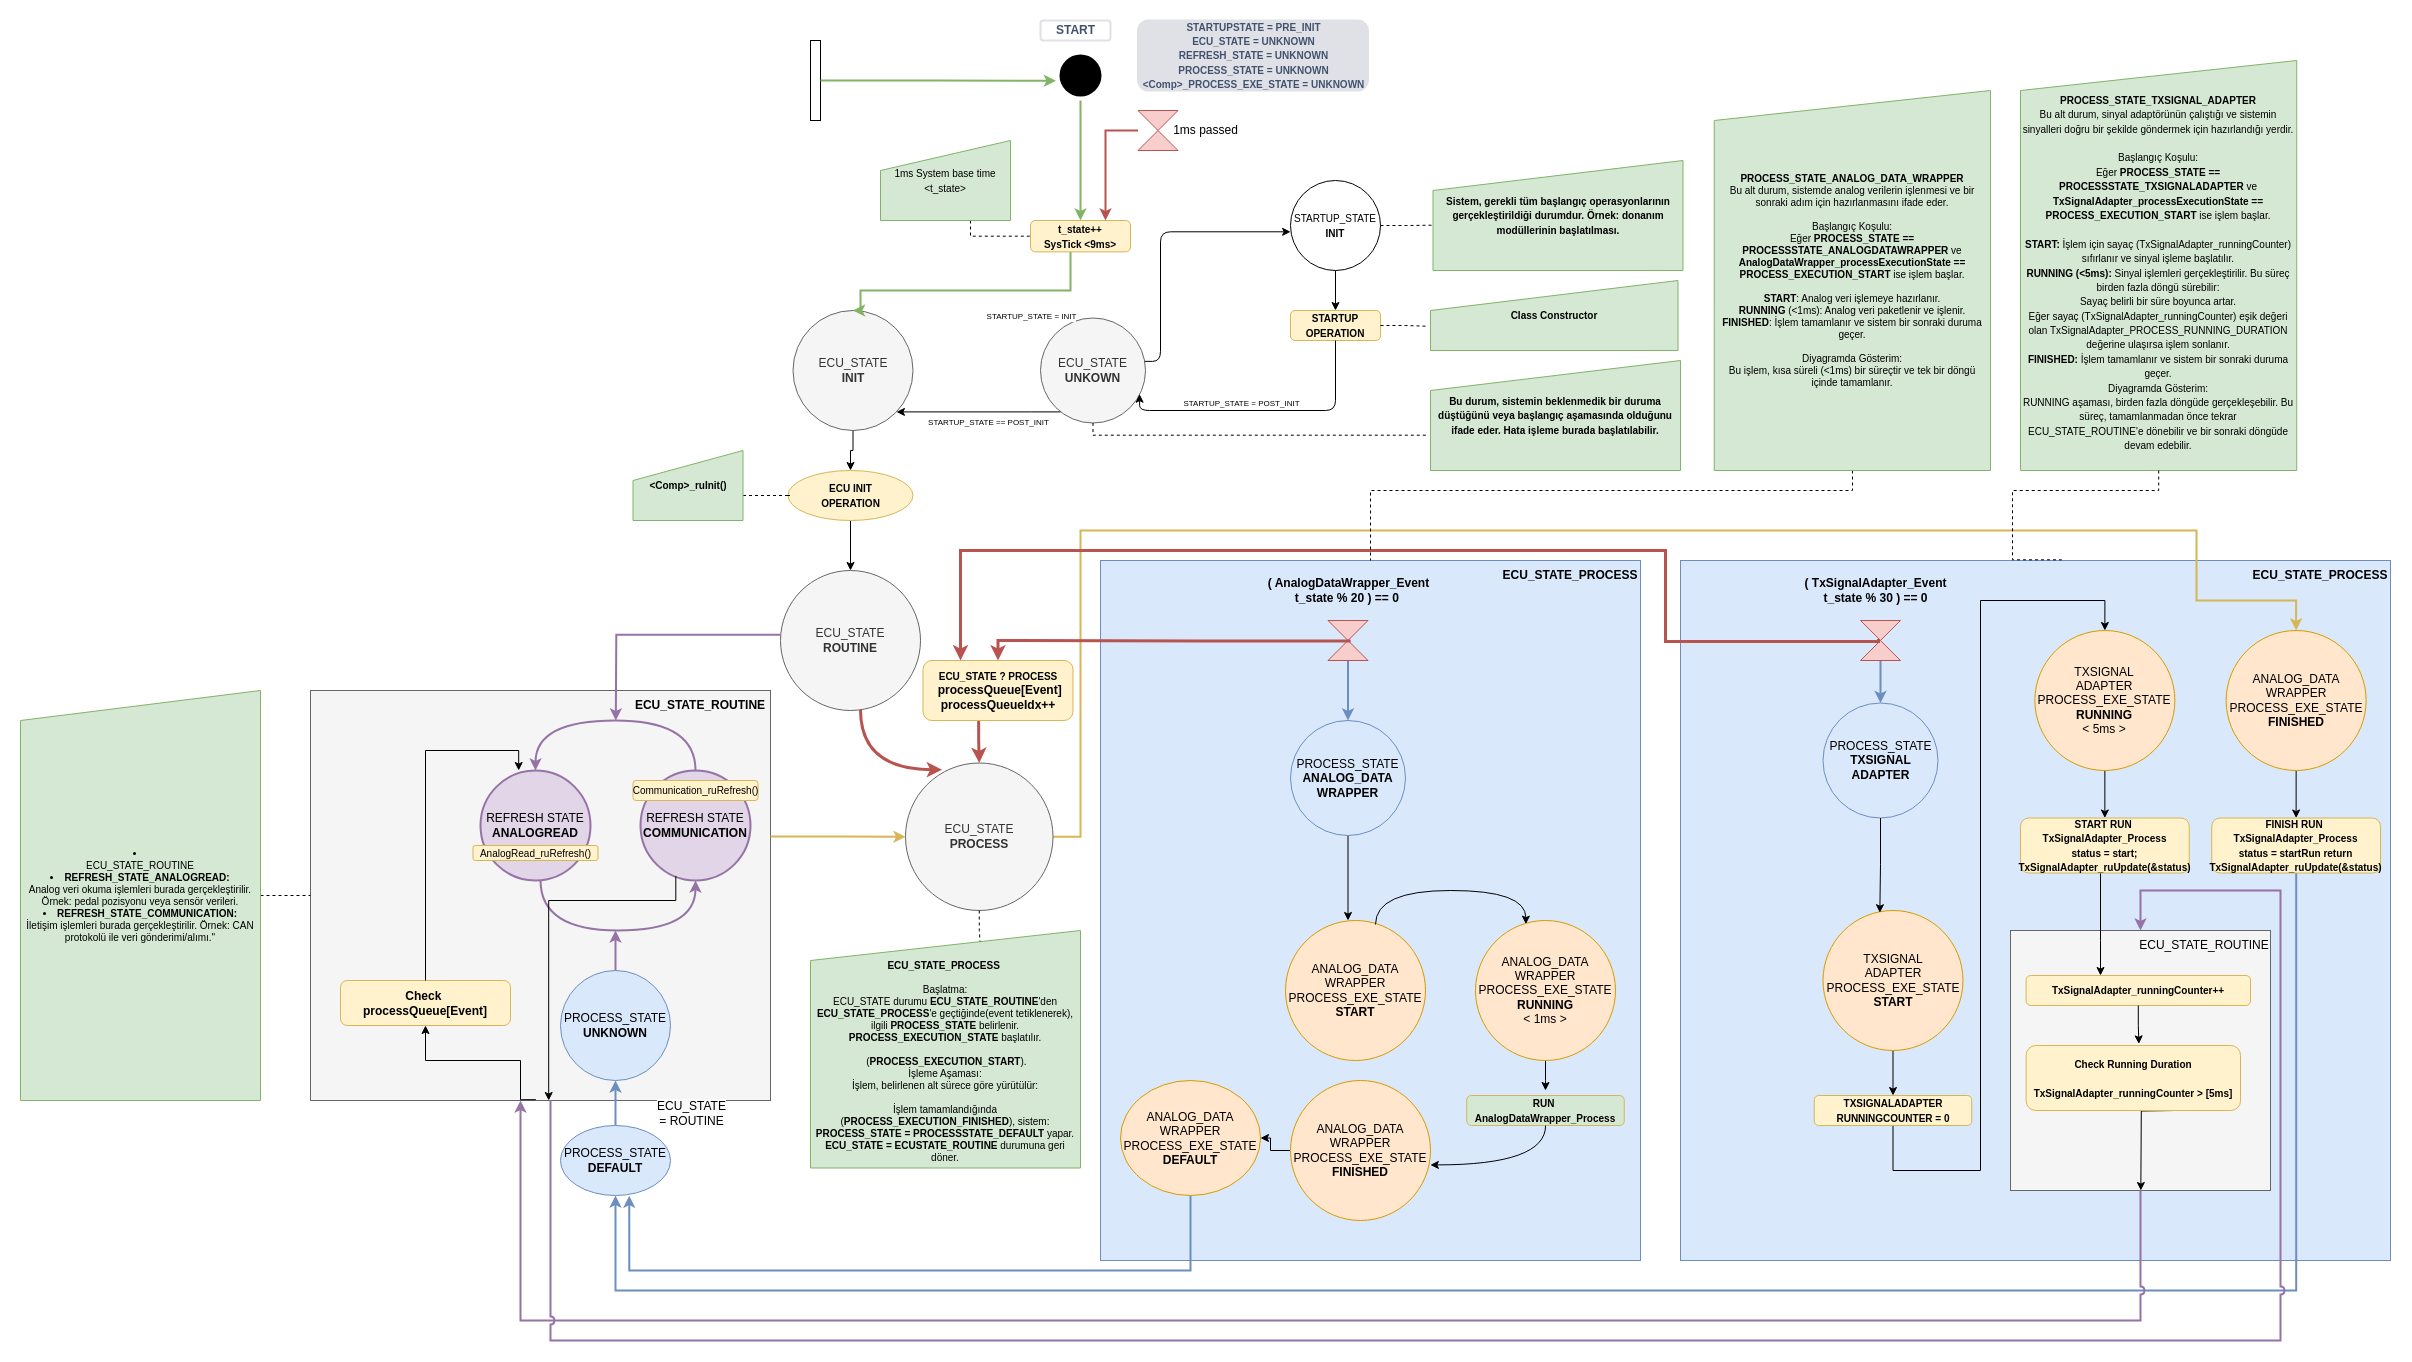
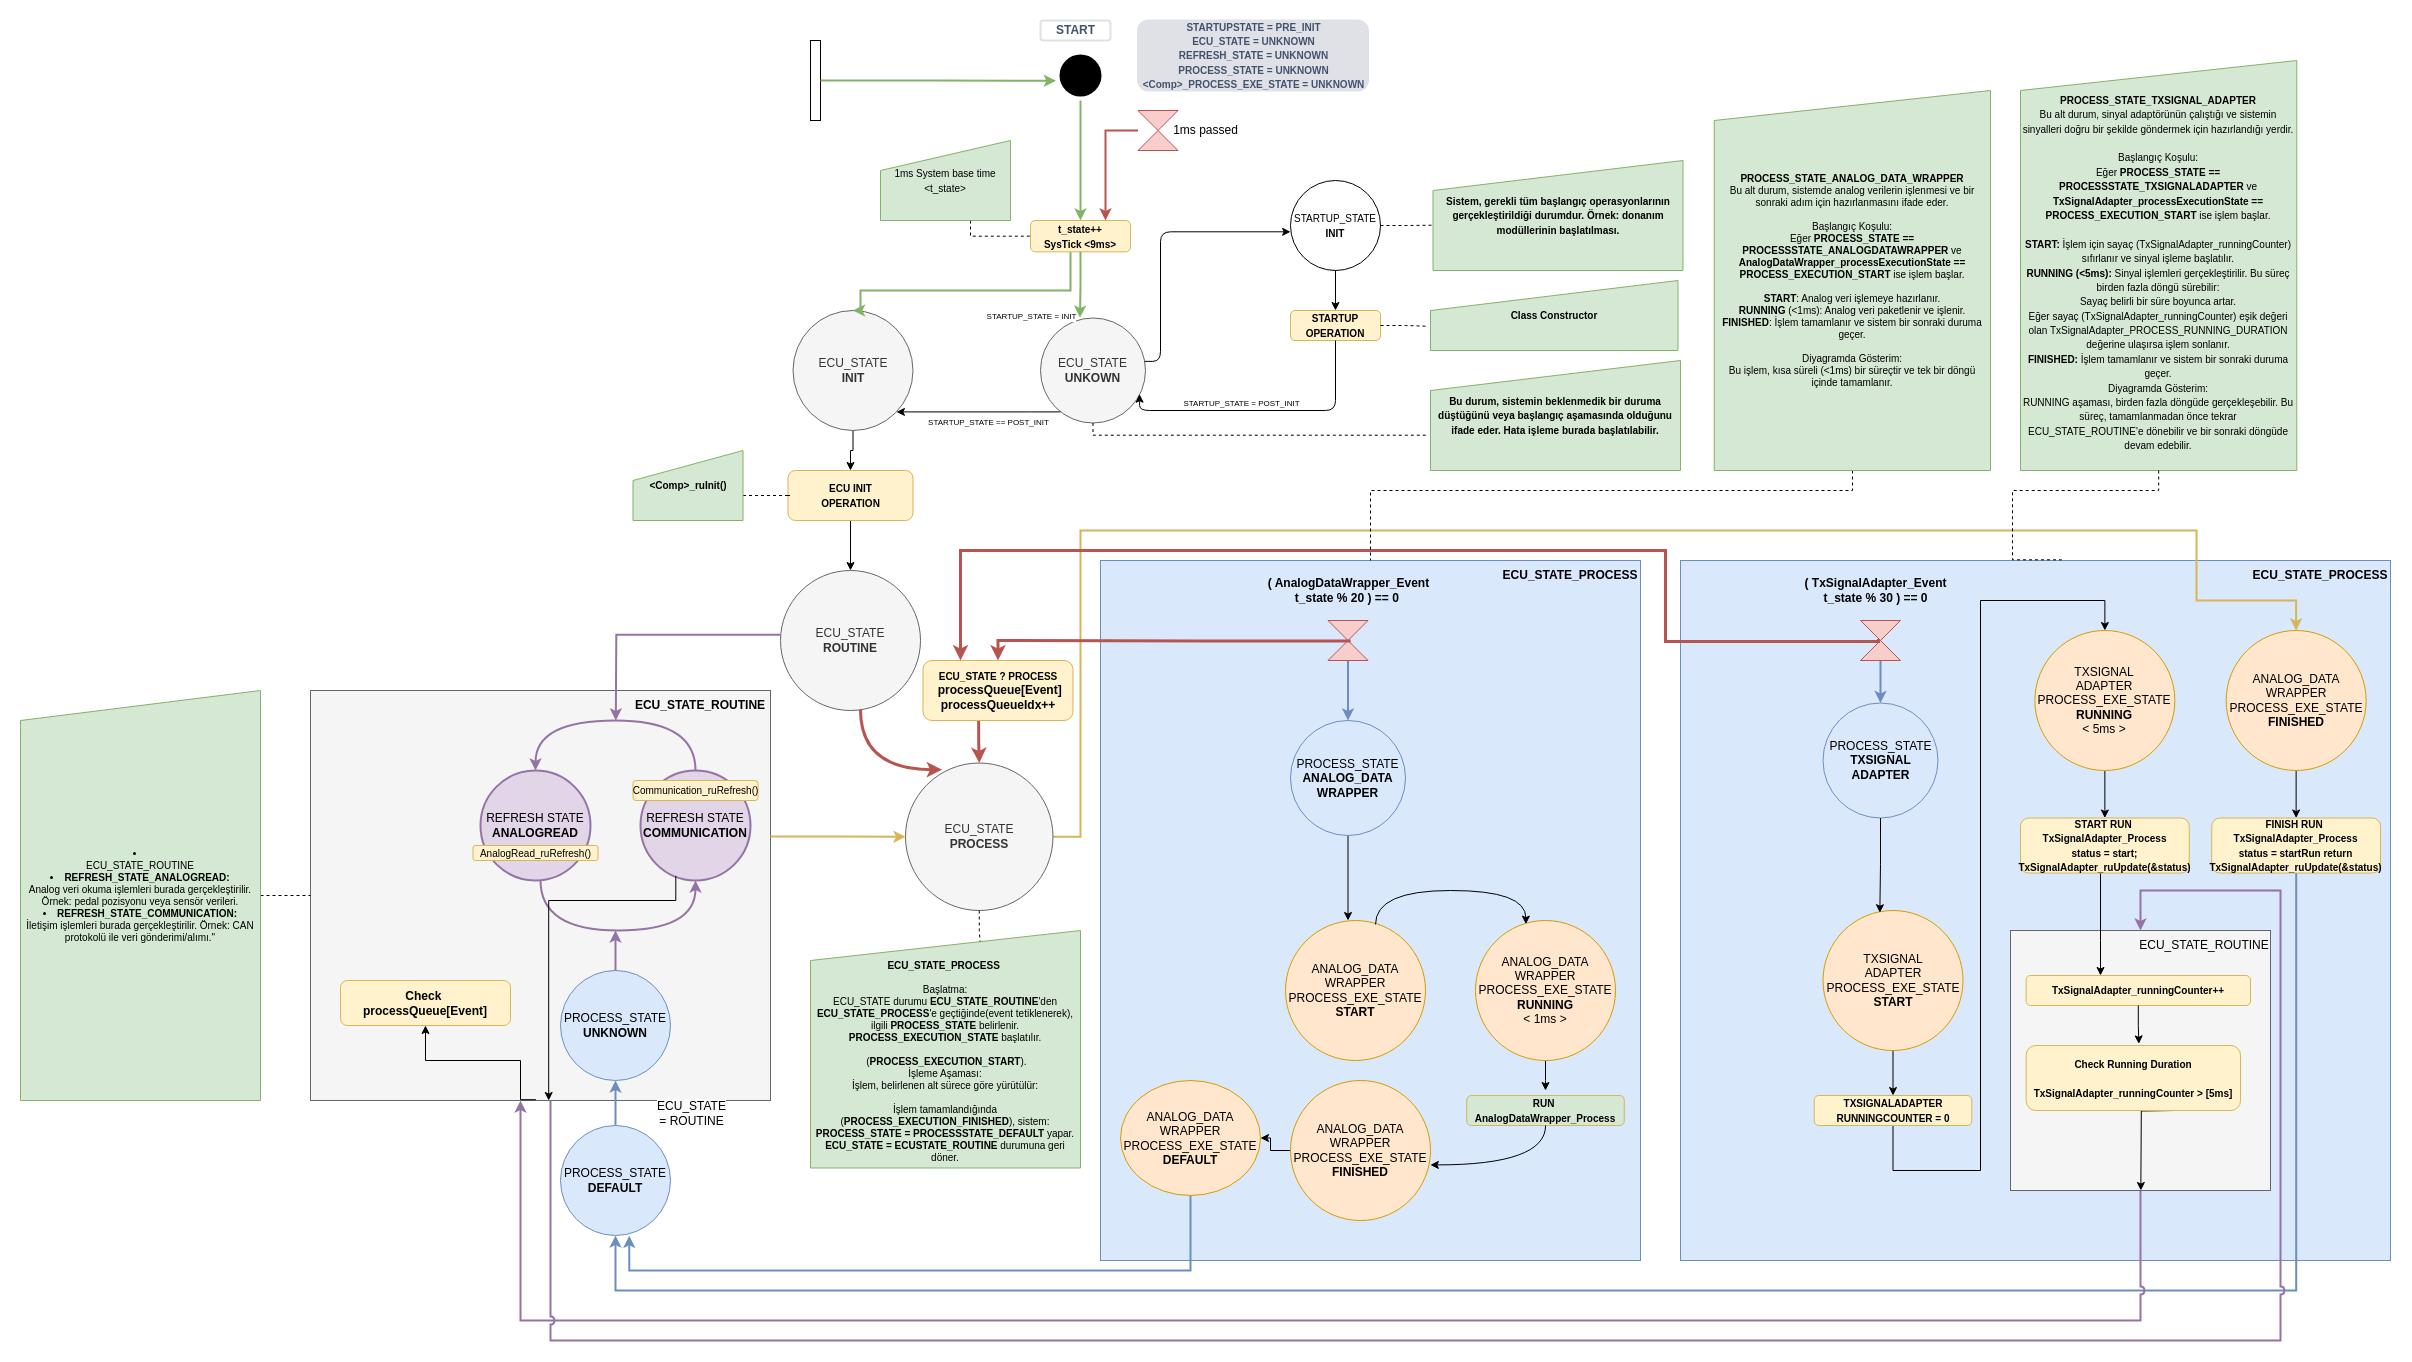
none -> (1081, 280)
(851, 496) -> (851, 496)
(426, 813) -> none
(616, 1161) -> (616, 1181)
